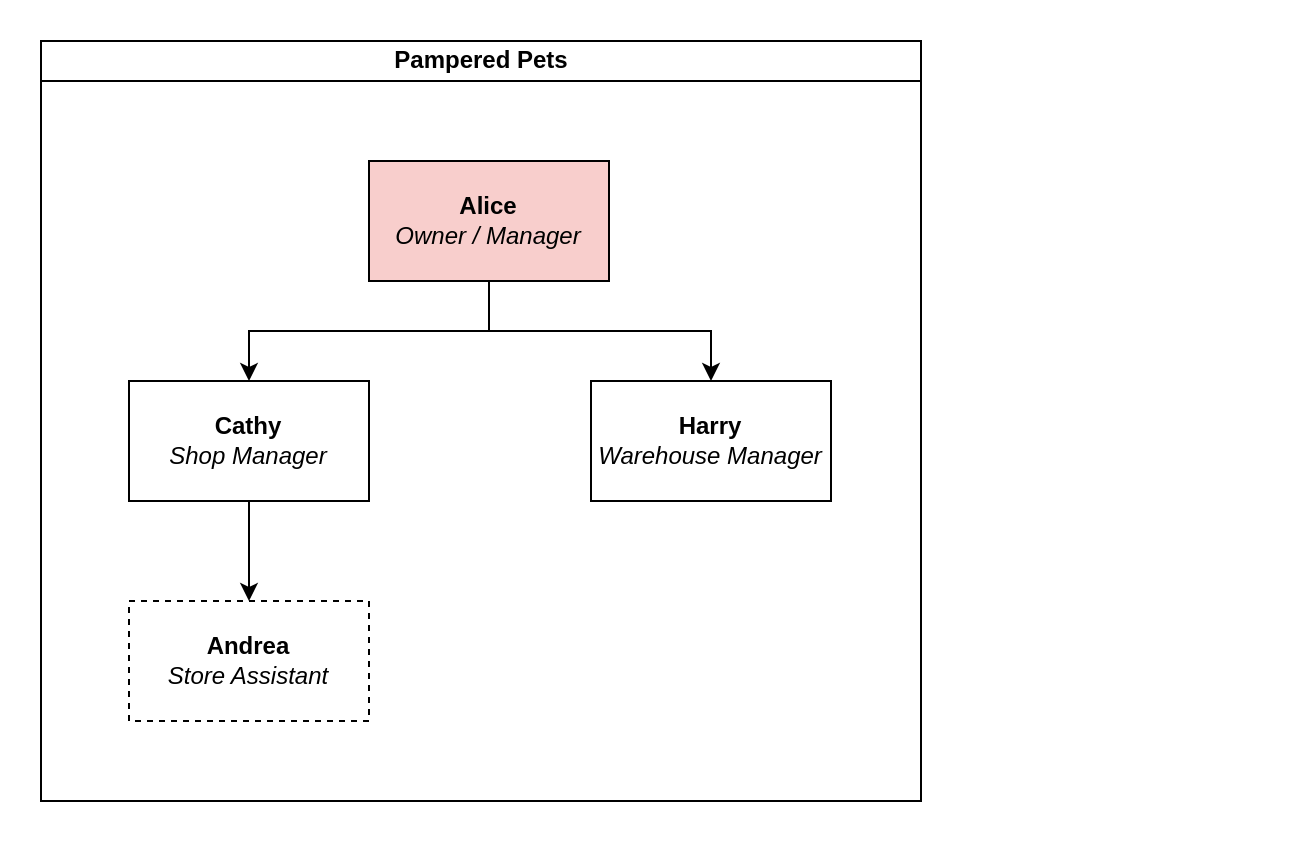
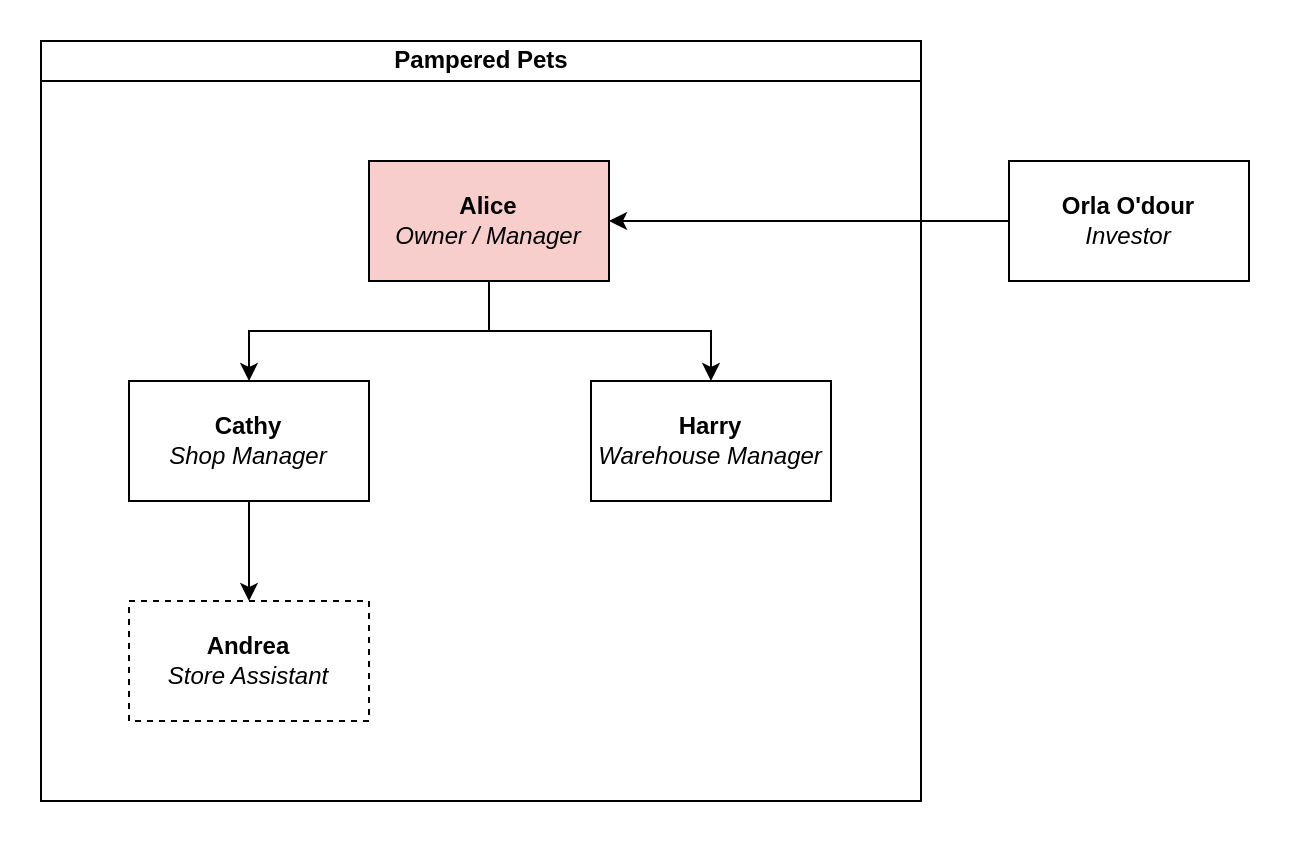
none -> (816, 221)
none -> (1129, 221)
